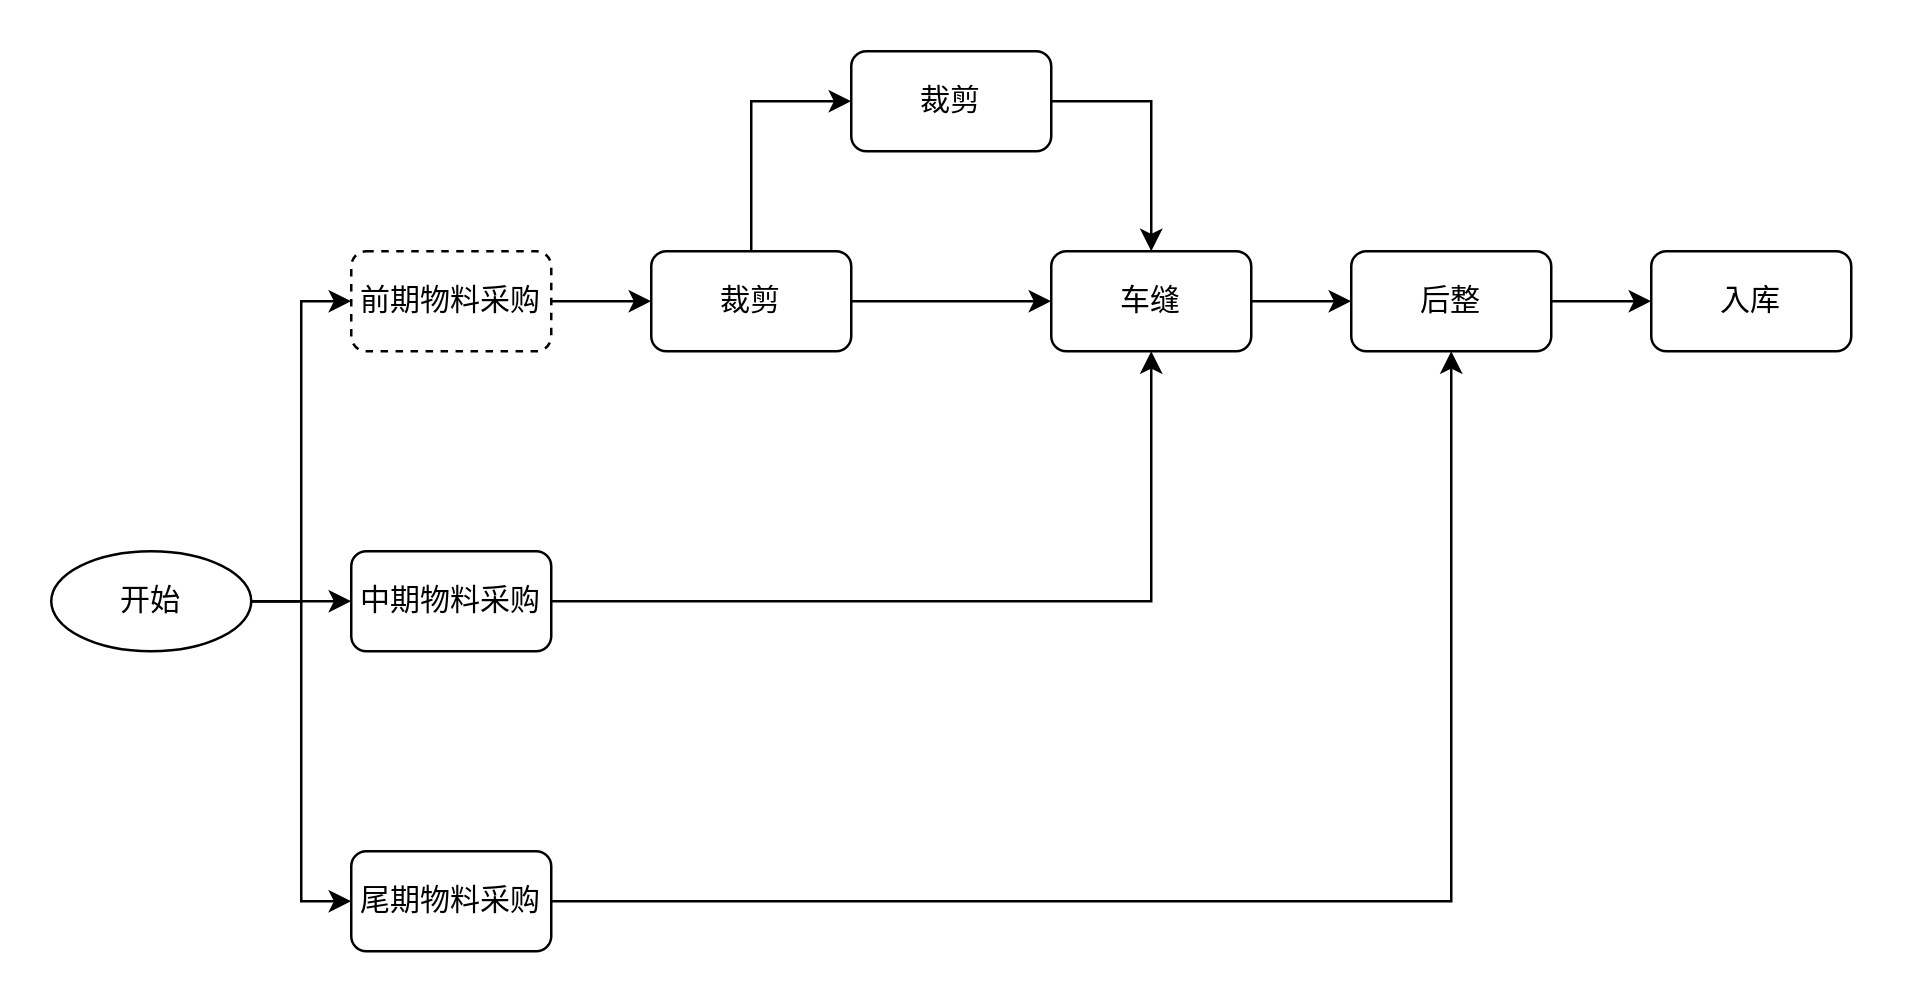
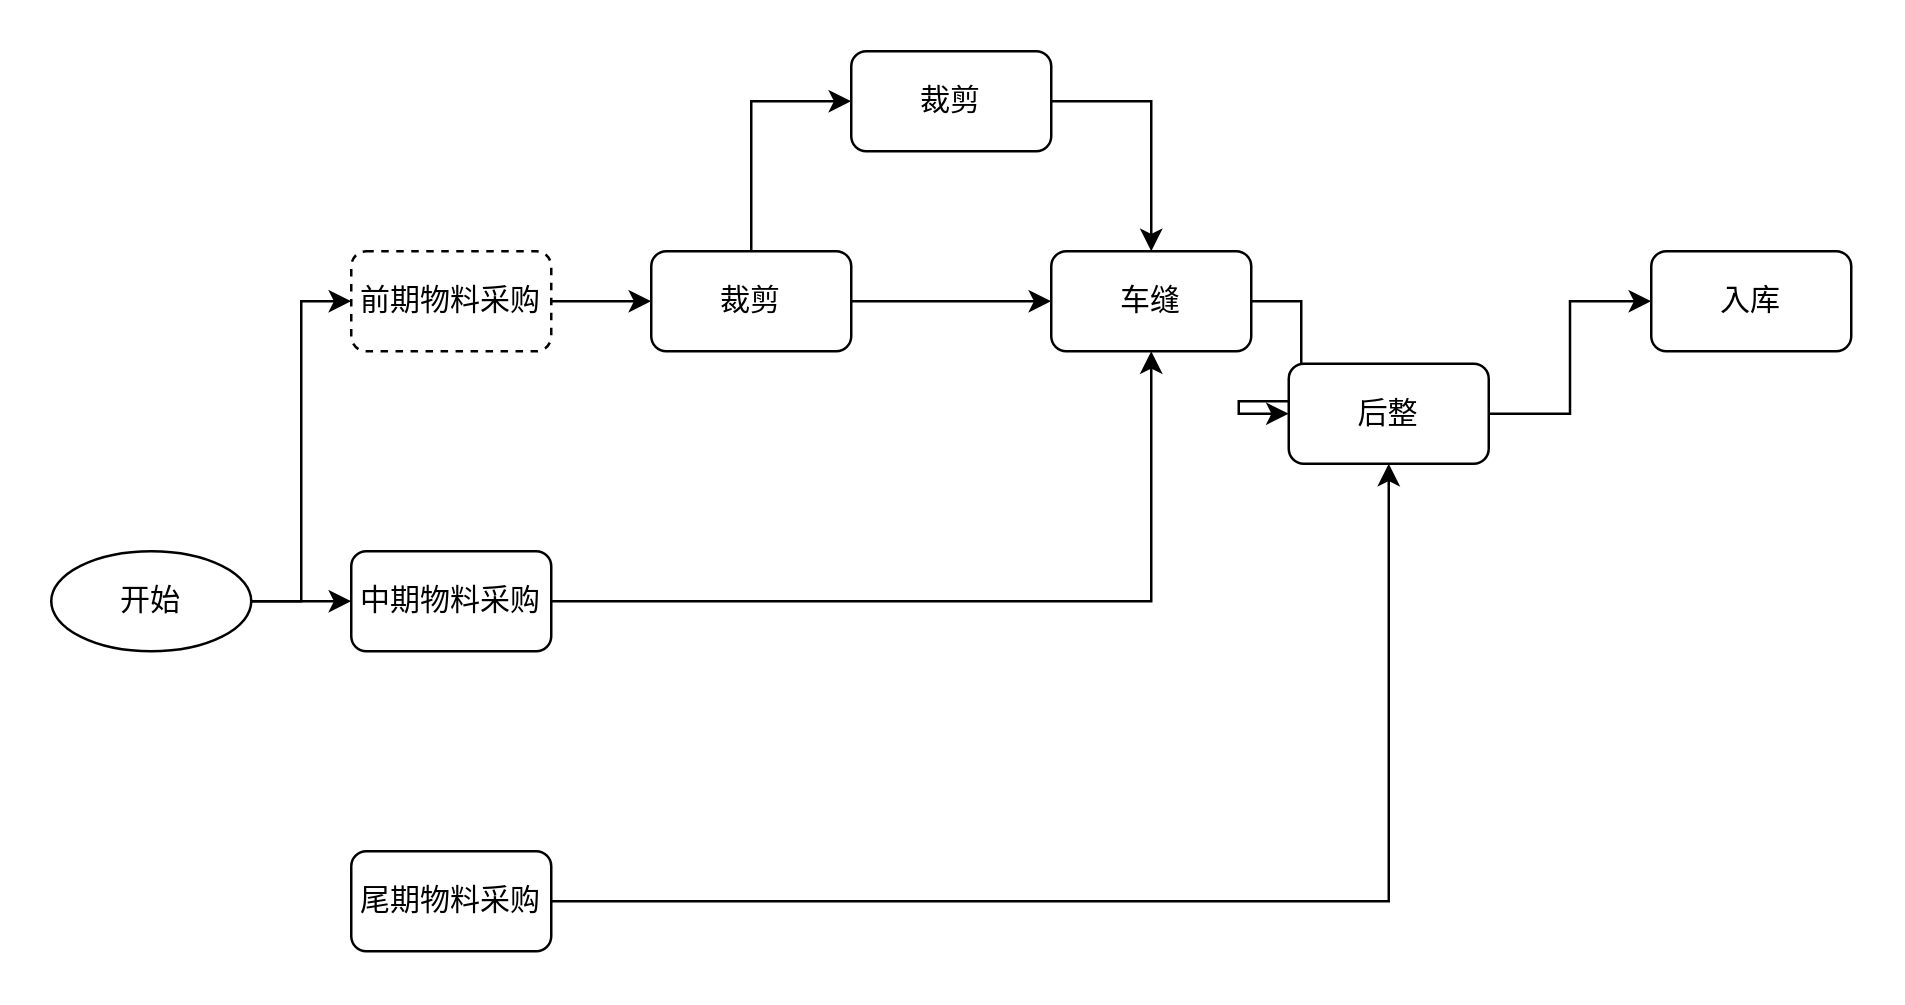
(1451, 301) -> (1389, 414)
(301, 770) -> none
